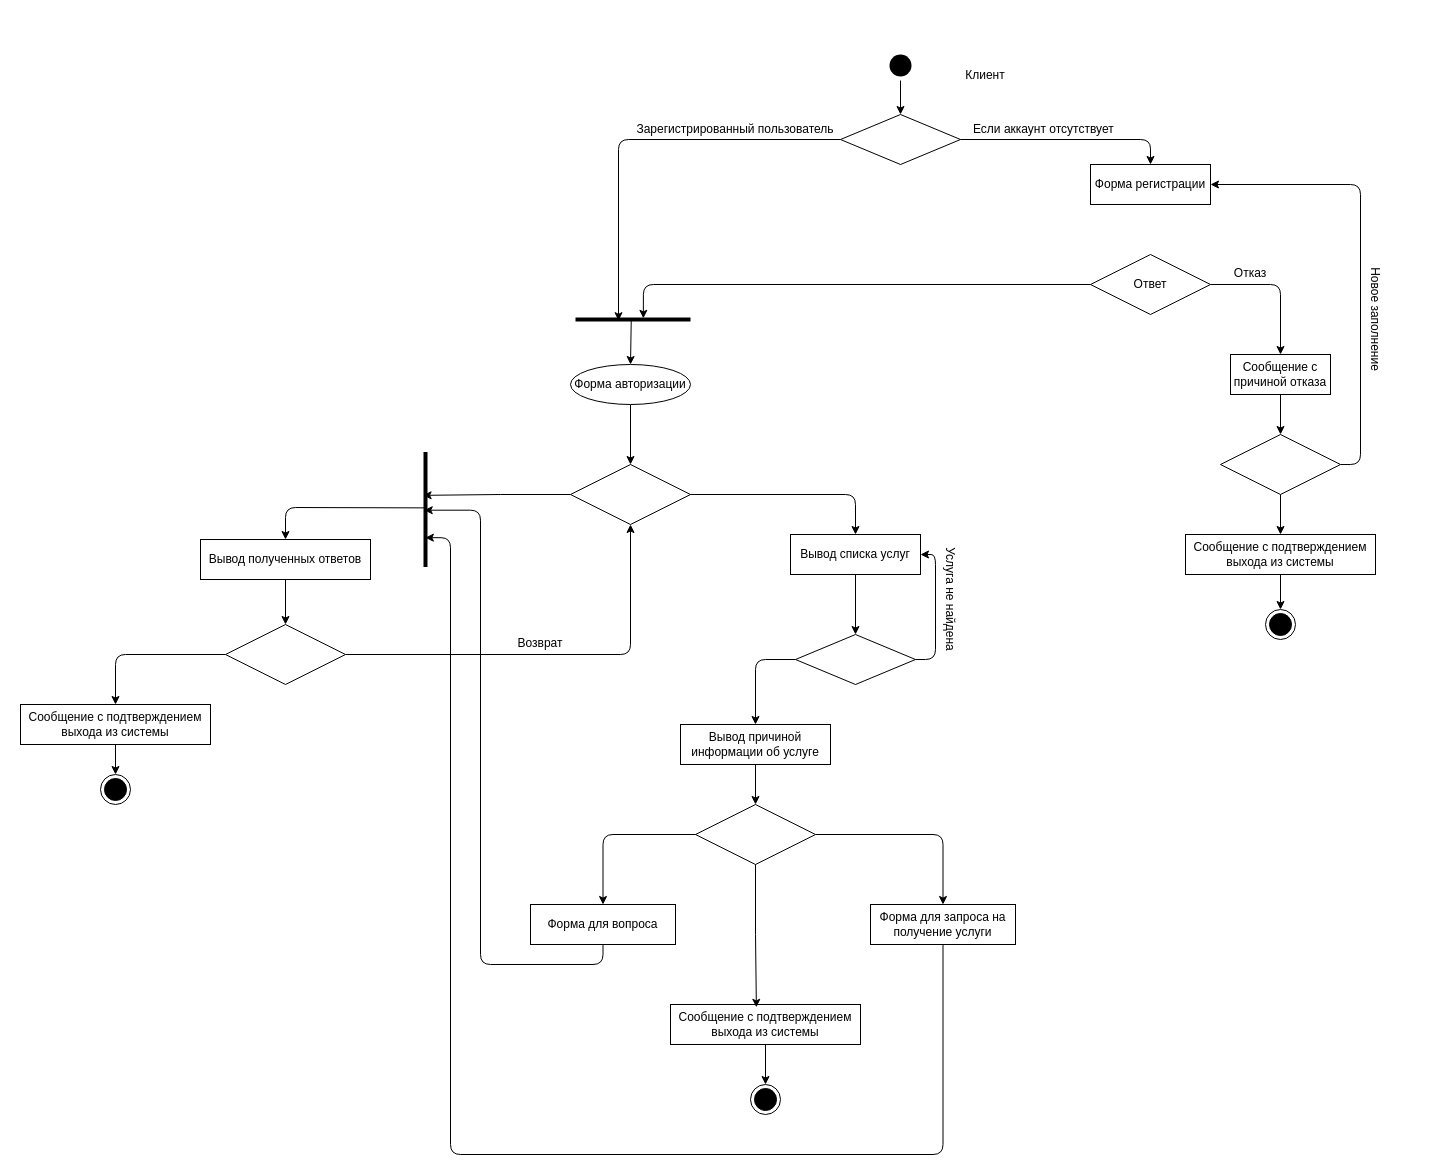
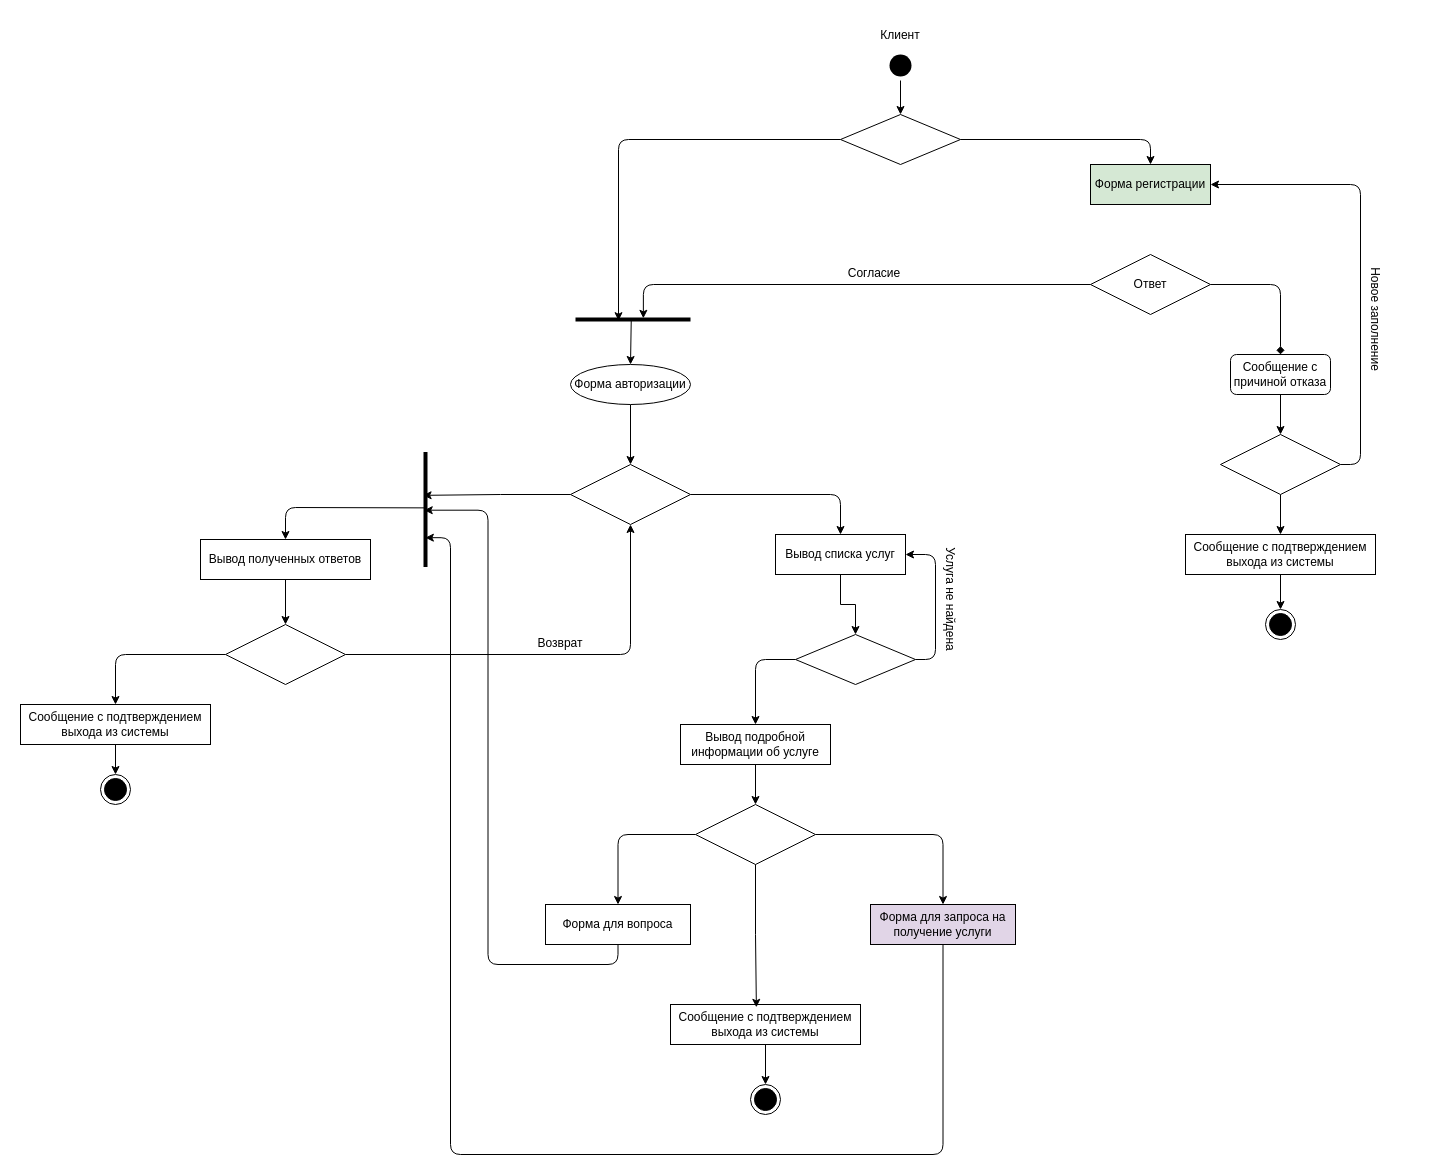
(986, 76) -> (901, 36)
(736, 130) -> none
(1046, 130) -> none
(1151, 185) -> (1151, 185)
none -> (875, 274)
(1251, 274) -> none
(1281, 346) -> (1281, 346)
(1281, 375) -> (1281, 375)
(856, 555) -> (841, 555)
(541, 644) -> (561, 644)
(756, 745) -> (756, 745)
(603, 925) -> (618, 925)
(943, 925) -> (943, 925)
